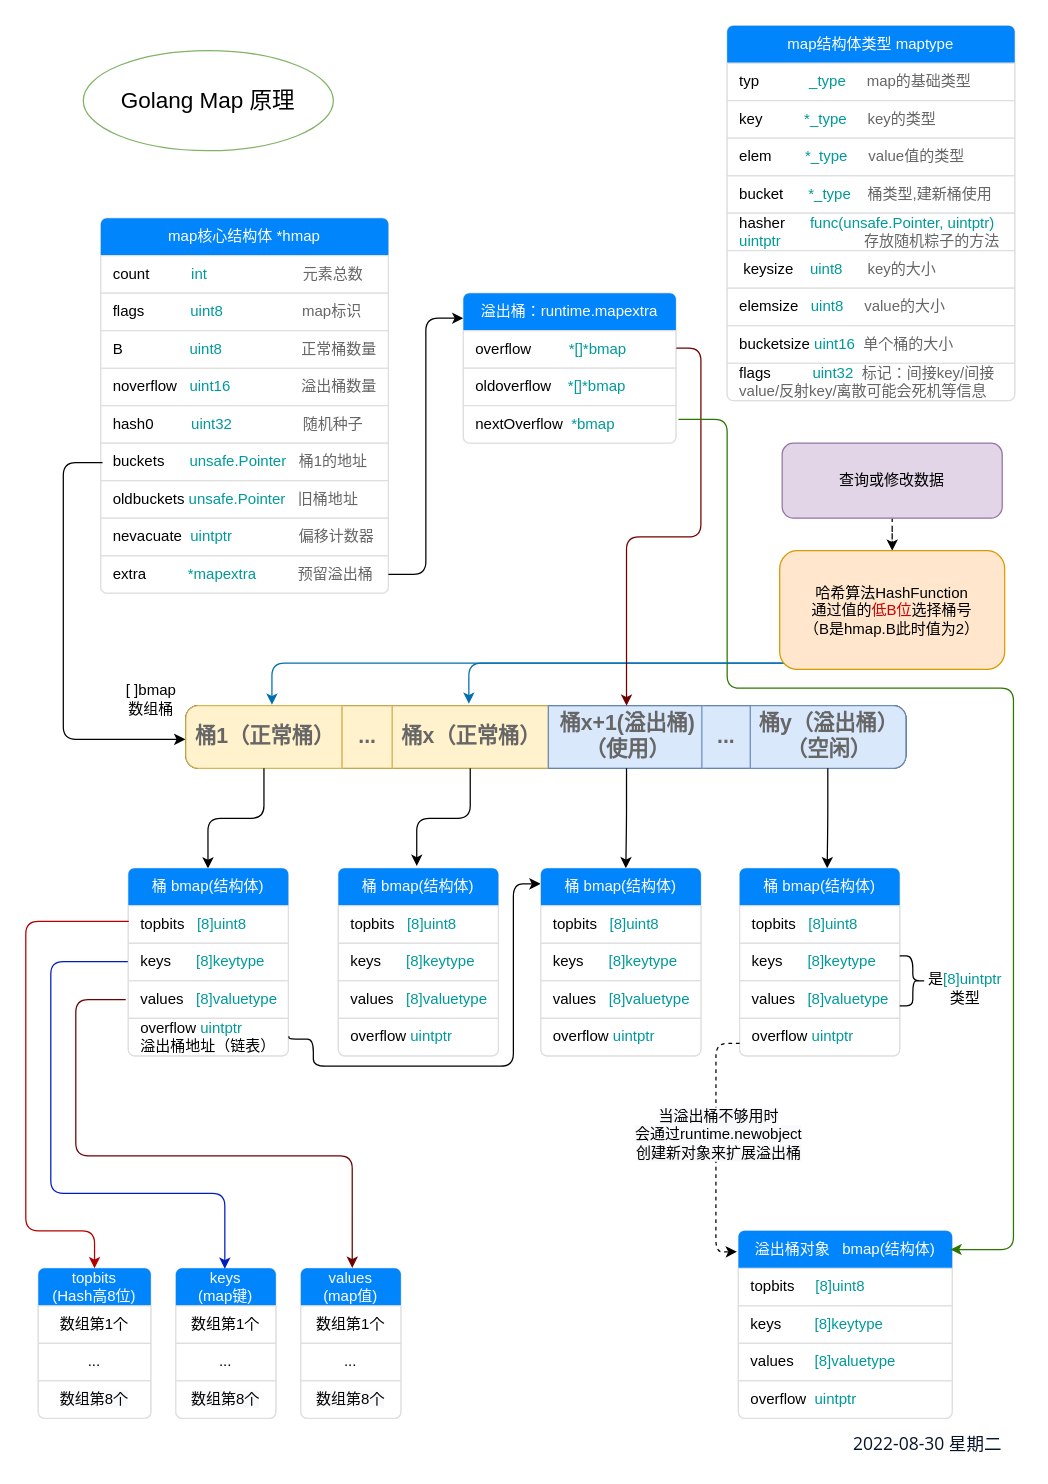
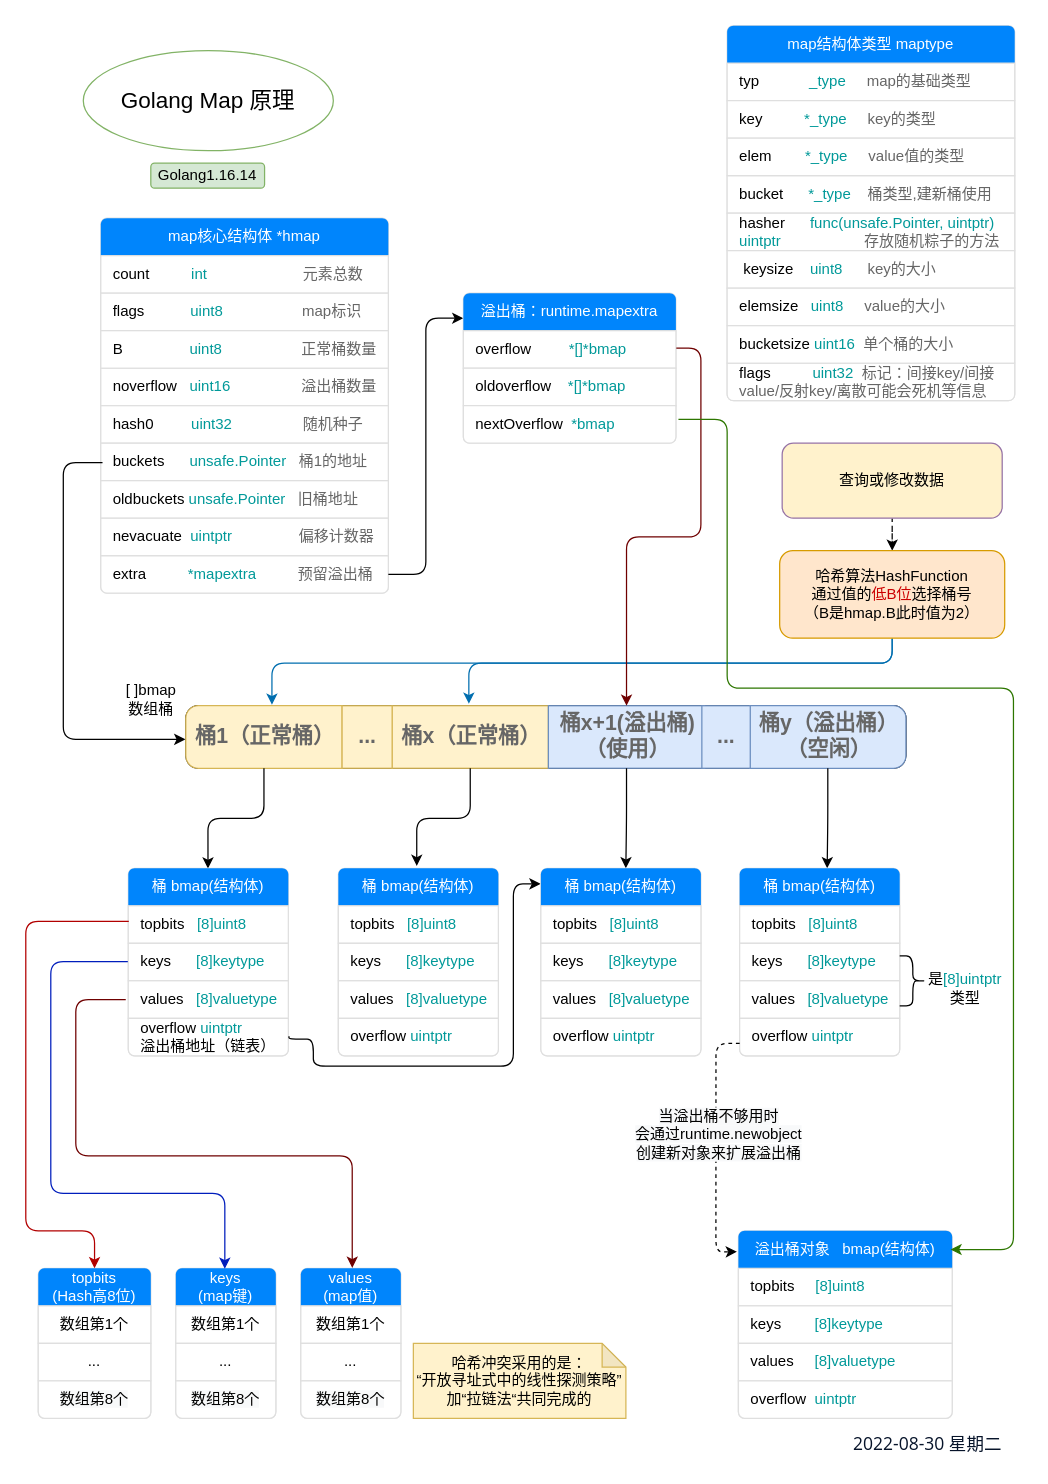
none -> (208, 176)
(892, 481) -> (892, 481)
(892, 610) -> (892, 594)
none -> (519, 1381)
